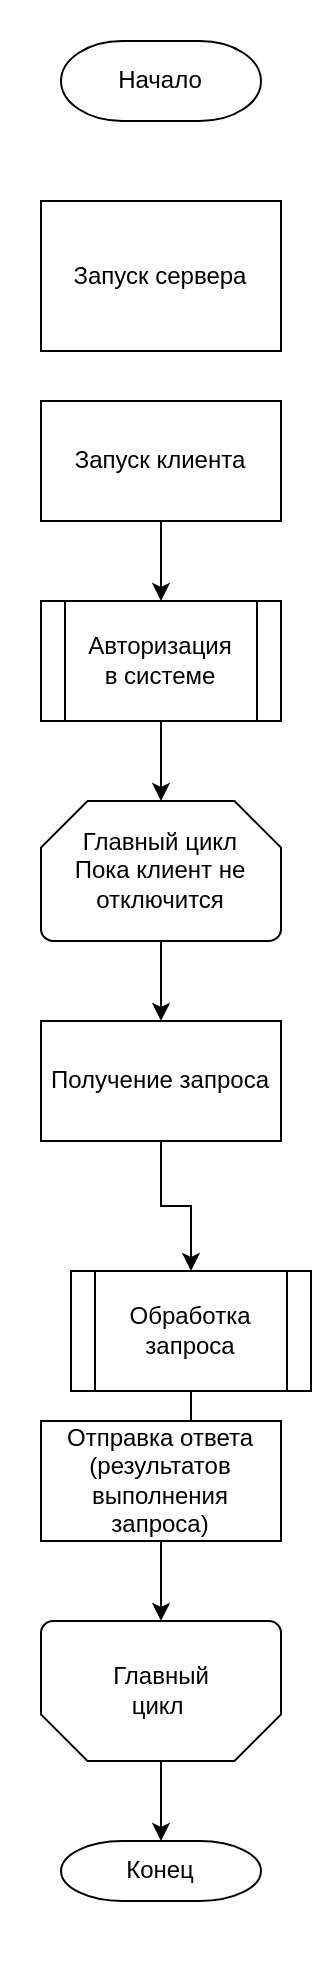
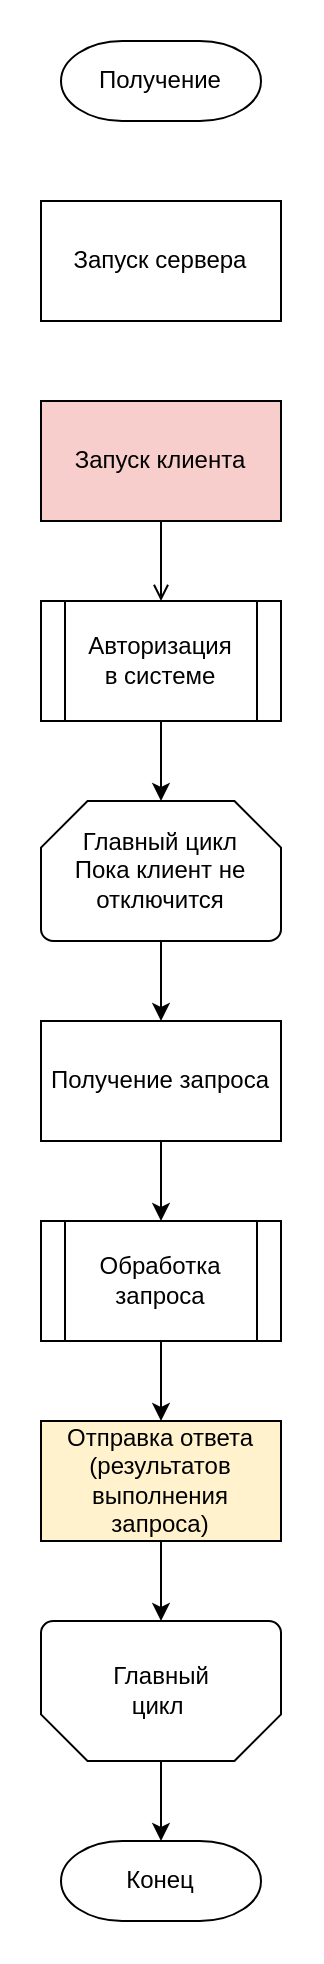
(161, 81) -> (161, 81)
(161, 276) -> (161, 261)
(161, 461) -> (161, 461)
(161, 586) -> (161, 588)
(191, 1331) -> (161, 1281)
(161, 1481) -> (161, 1481)
(161, 1871) -> (161, 1881)
